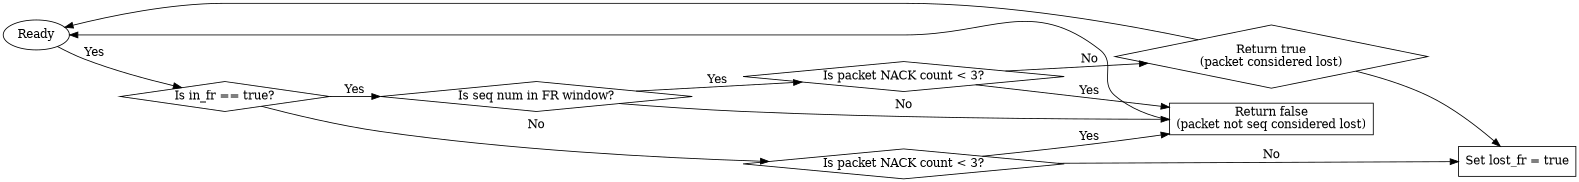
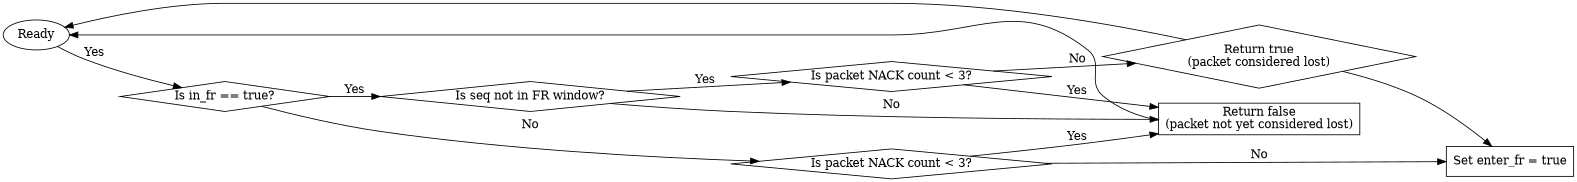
(536, 97) -> (530, 97)
(1271, 119) -> (1259, 119)
(1517, 161) -> (1510, 161)
